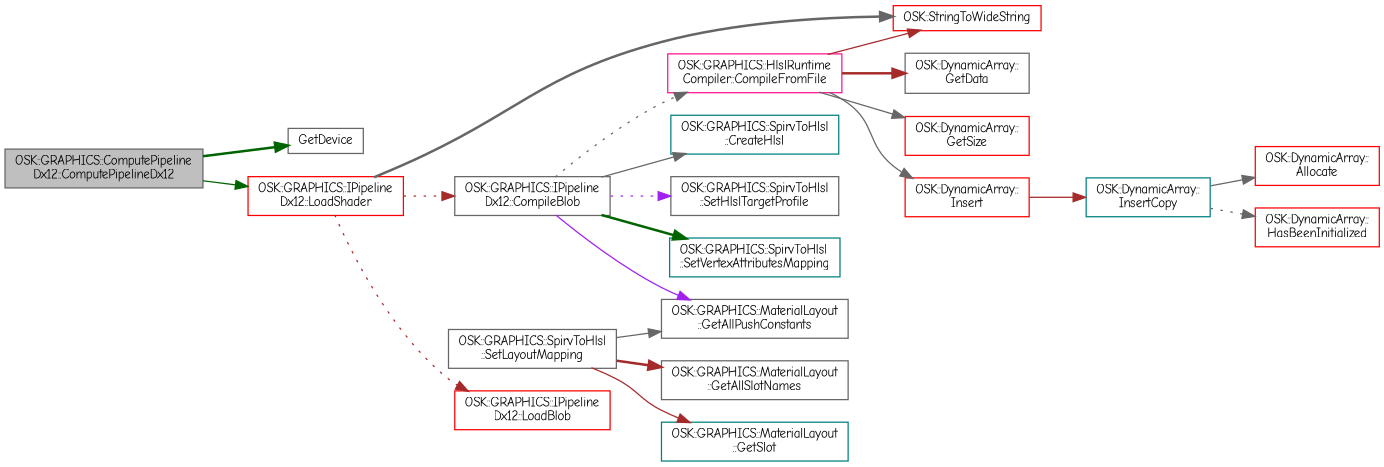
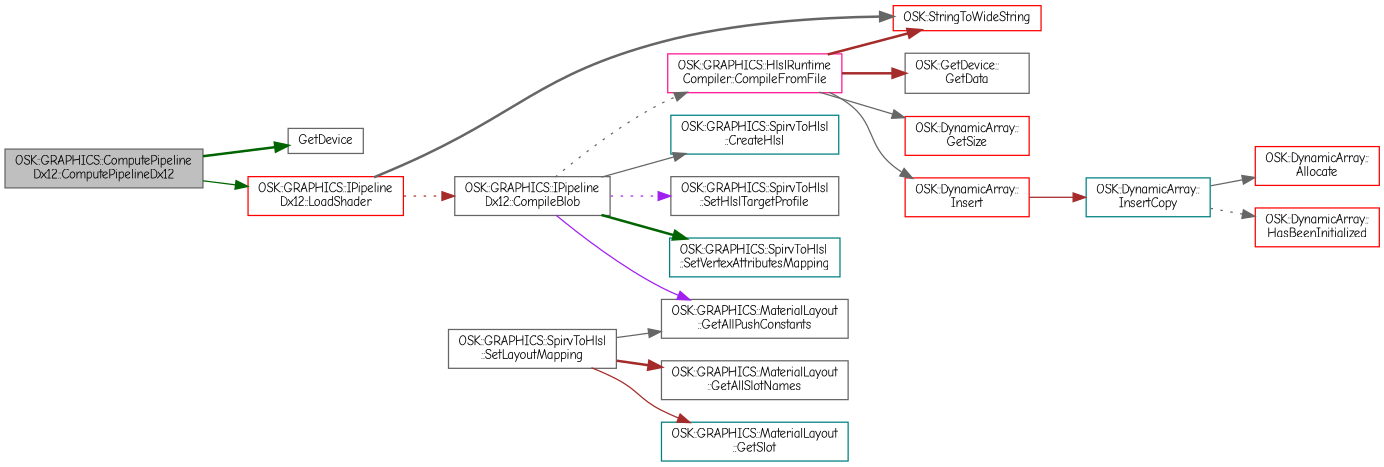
(868, 44) -> (868, 44)
(967, 73) -> (967, 73)
(532, 410) -> none
